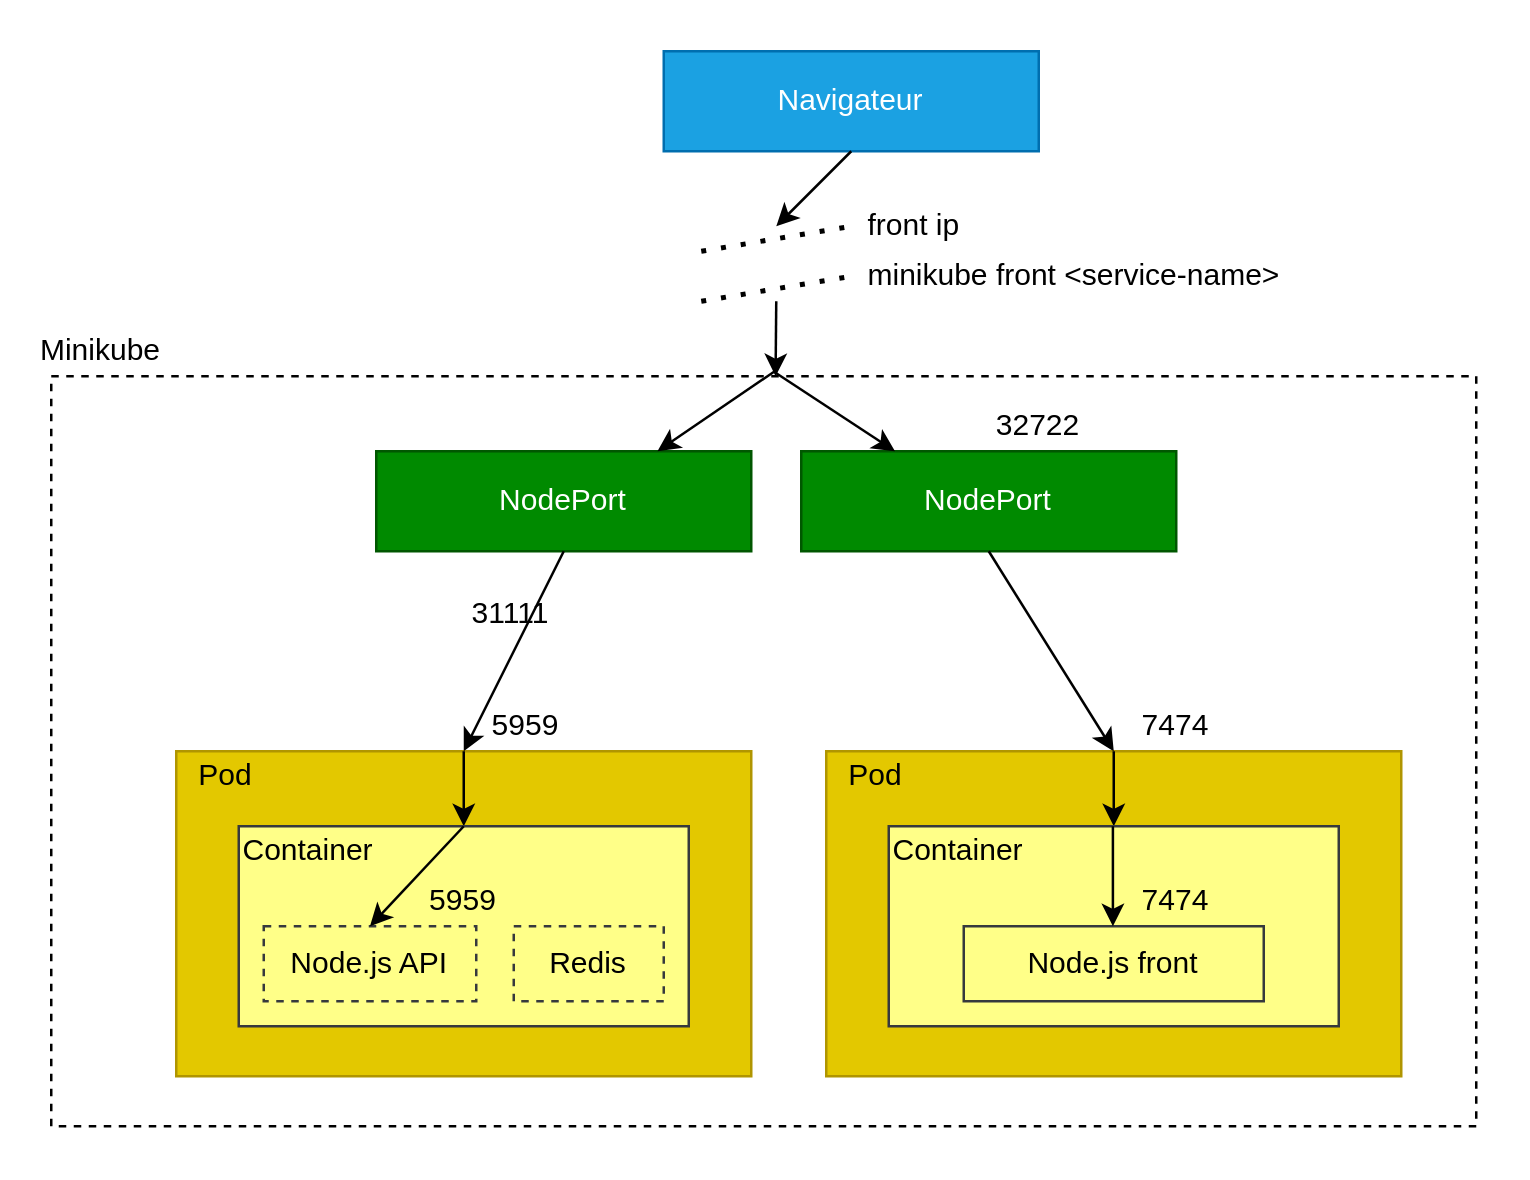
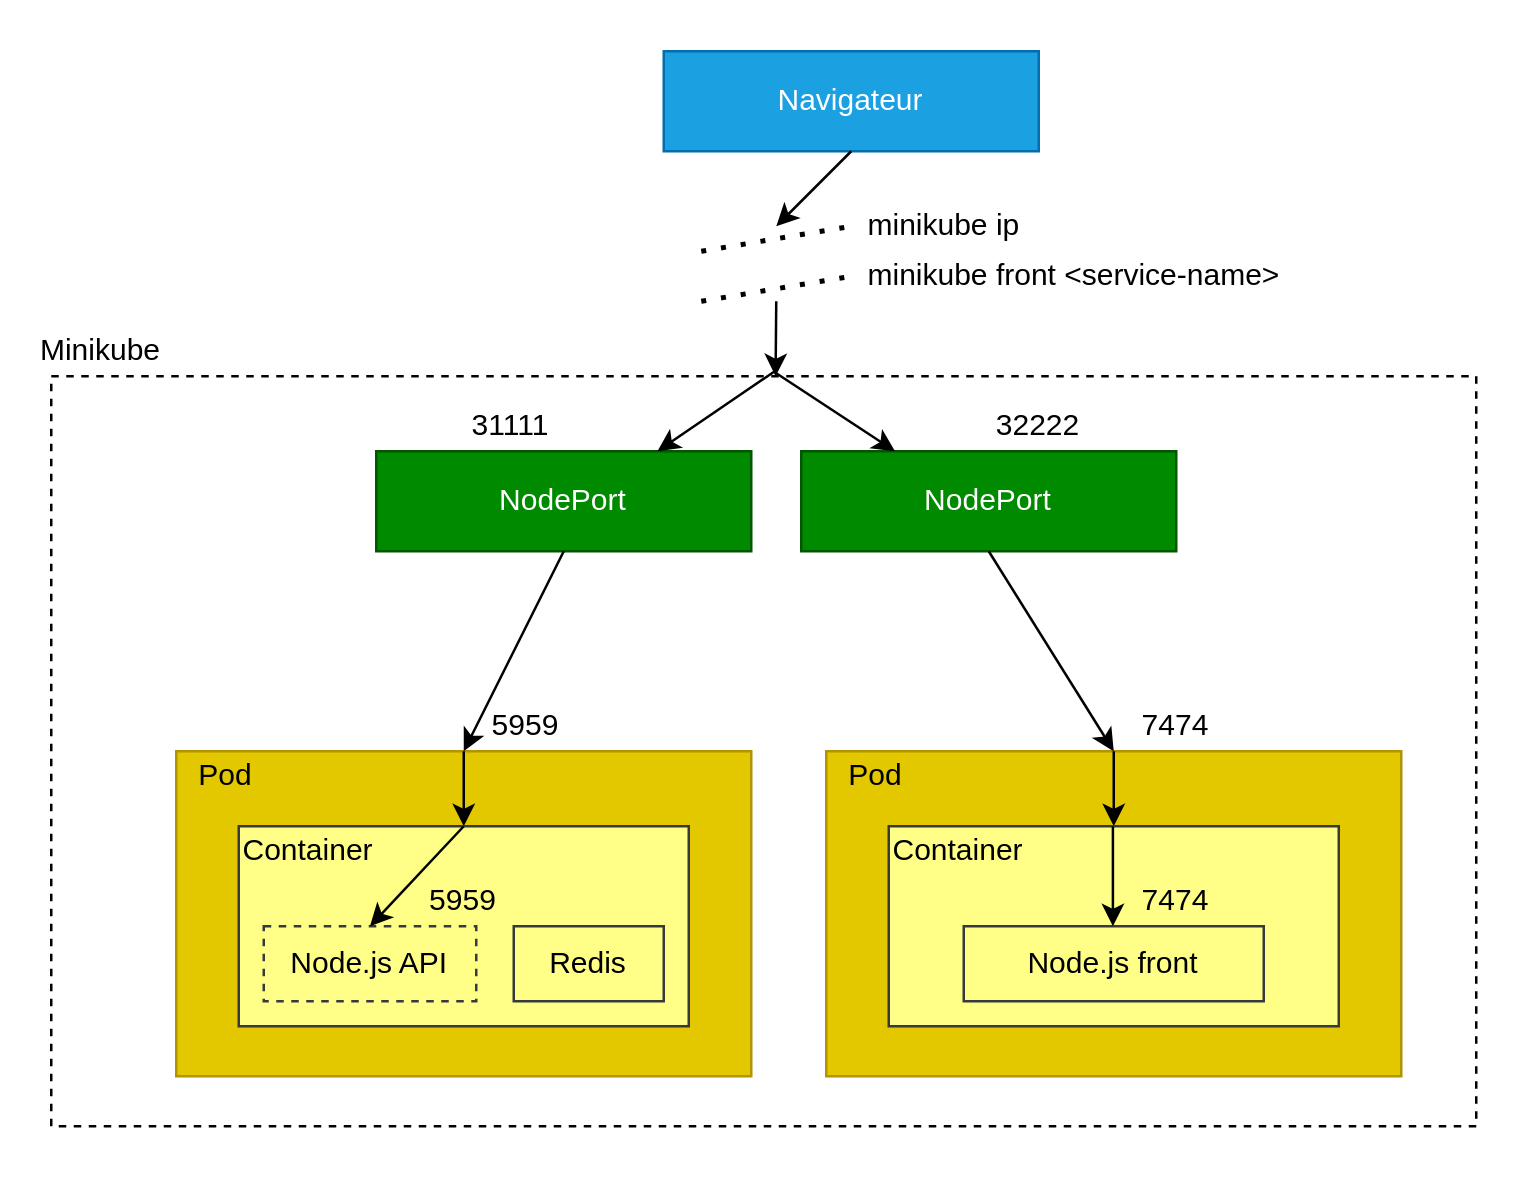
(928, 226) -> (946, 226)
(1039, 426) -> (1039, 426)
(511, 614) -> (511, 426)
(589, 964) -> (589, 964)
